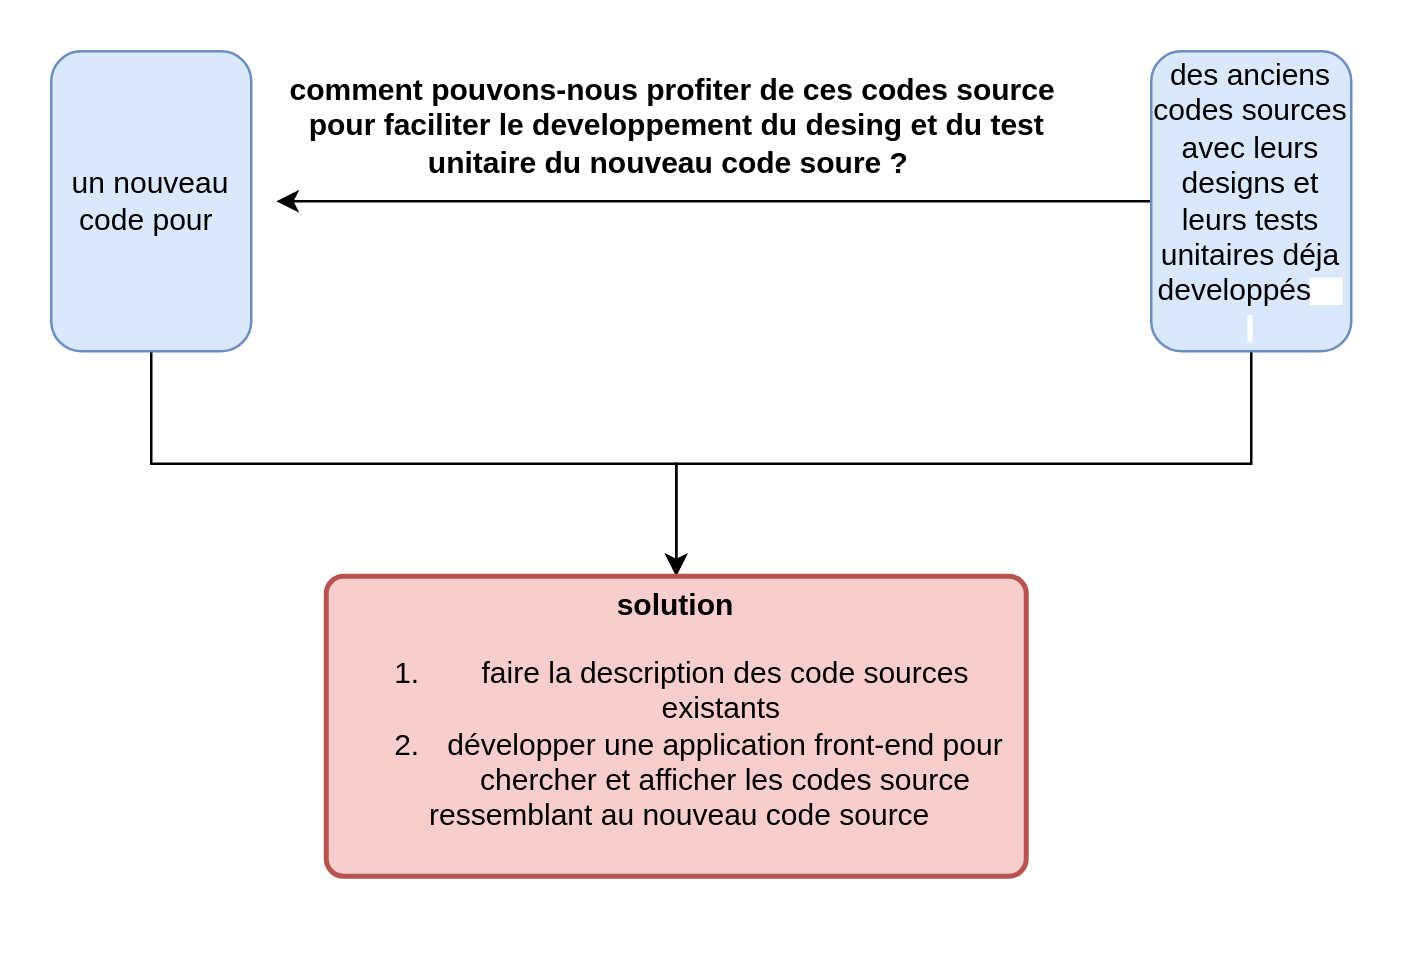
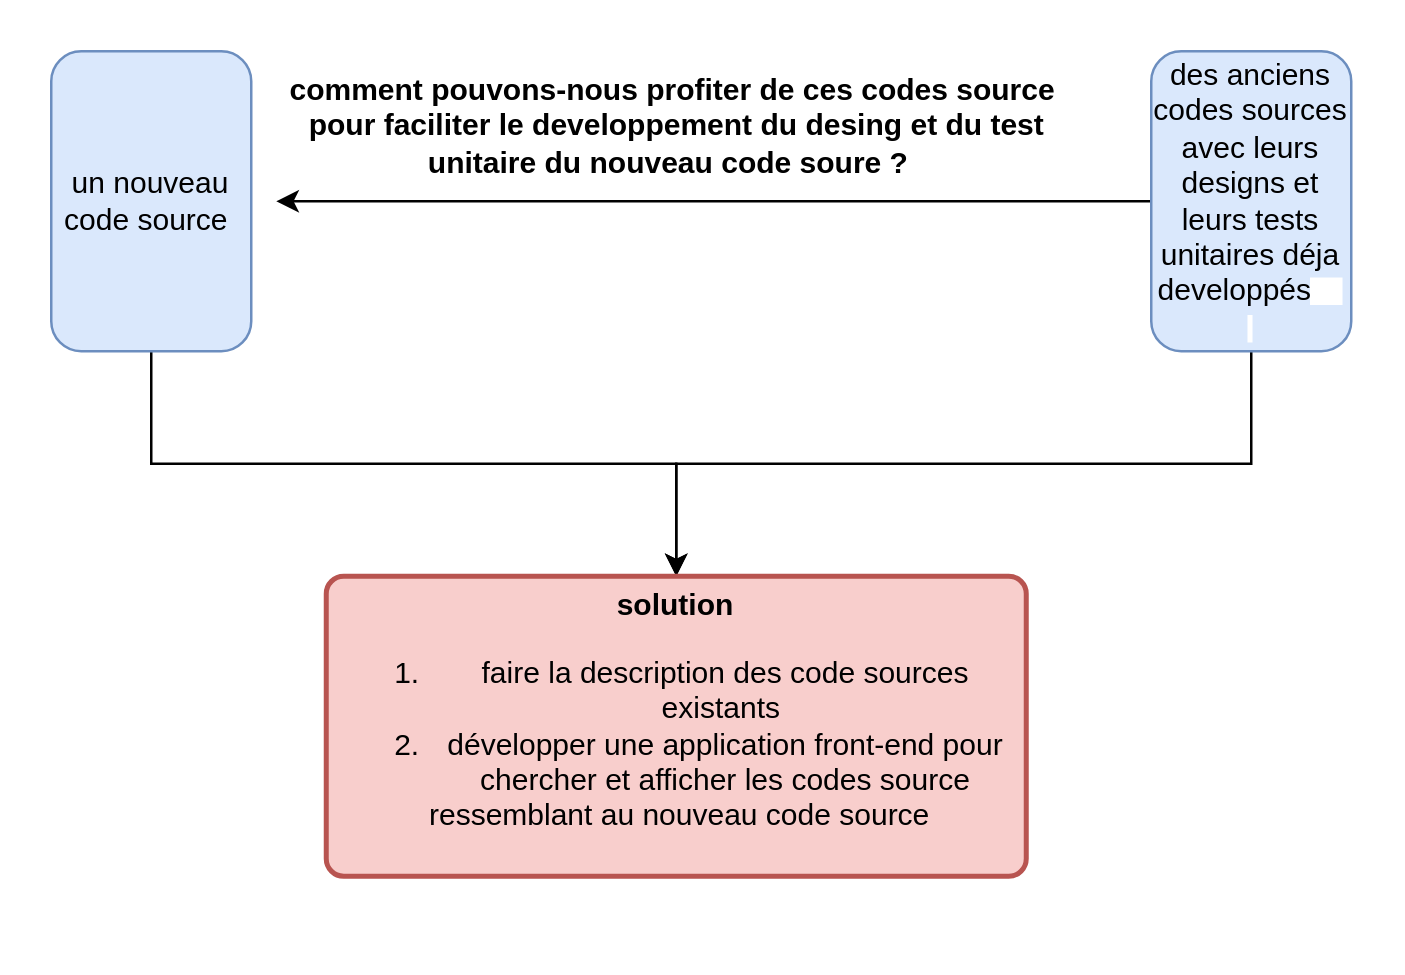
(151, 201) -> (151, 201)
